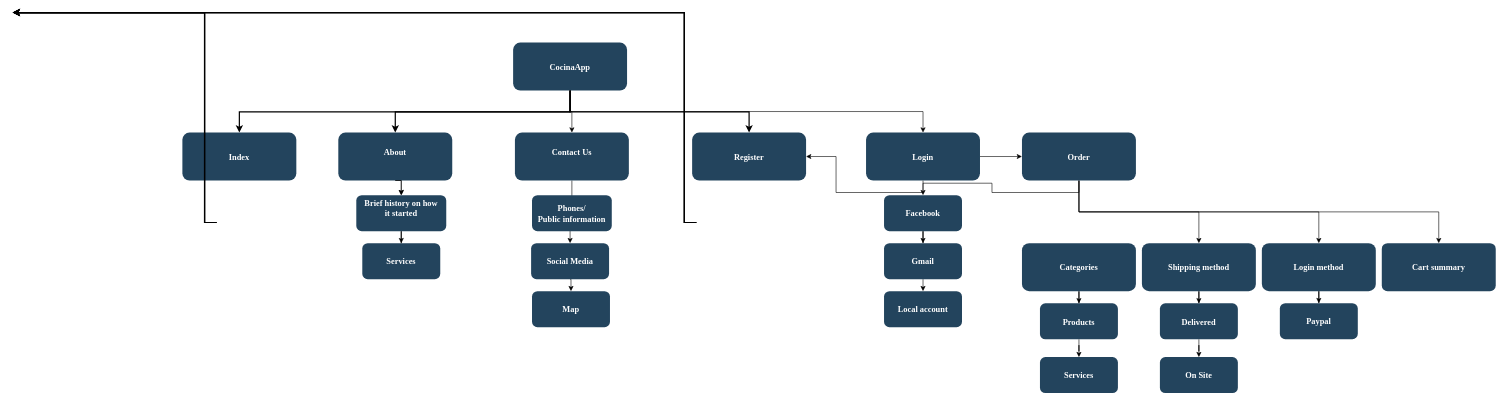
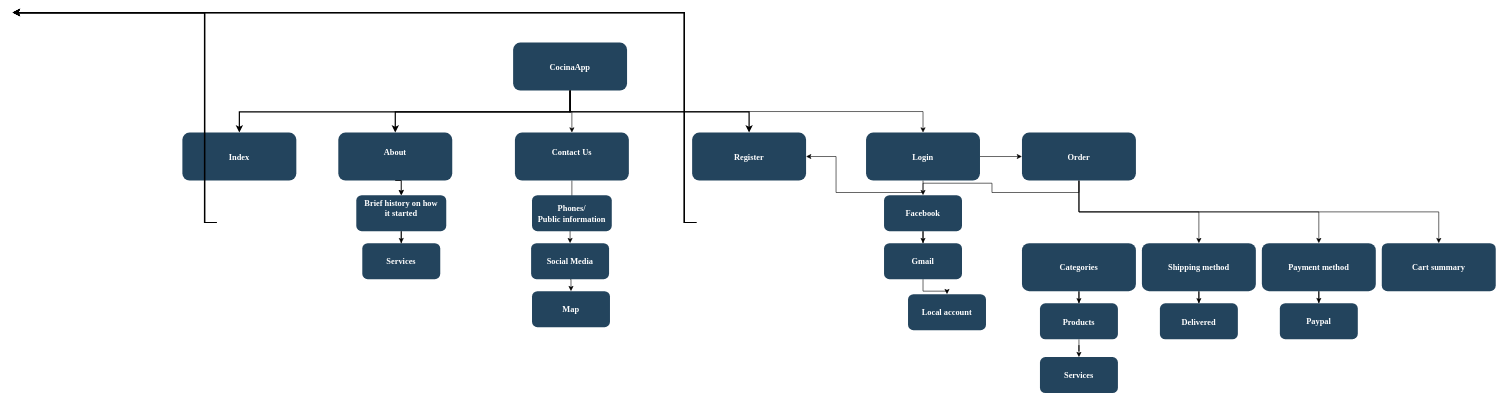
(1319, 268) -> (1319, 268)
(923, 309) -> (947, 312)
(1199, 348) -> none
(1199, 375) -> none
